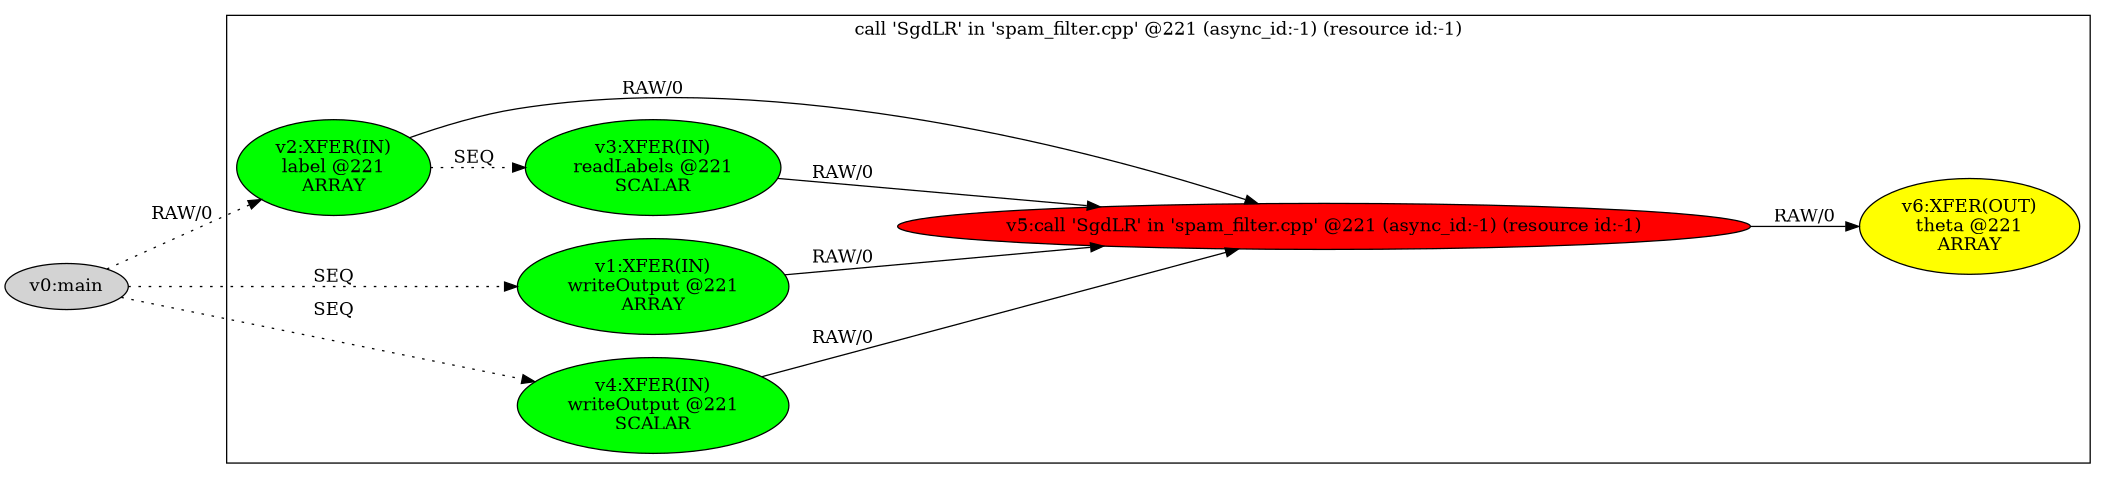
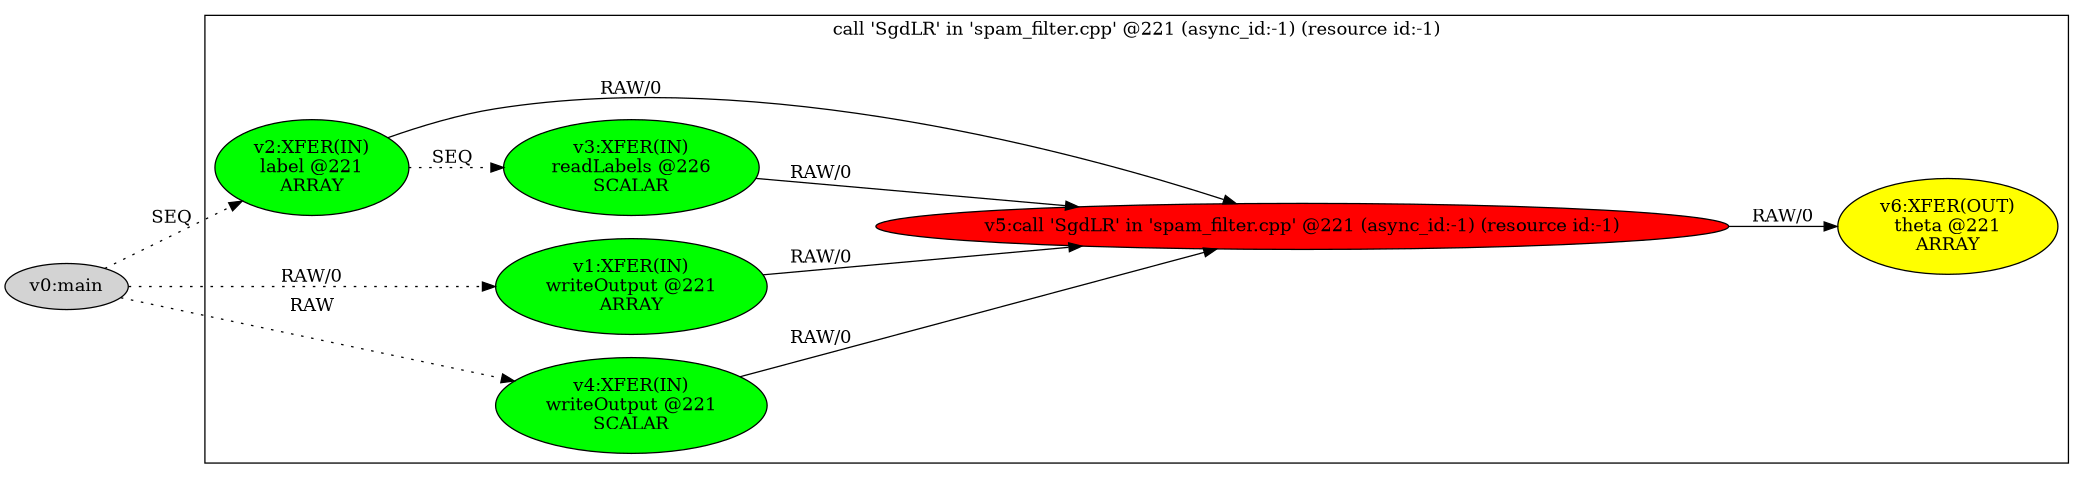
(653, 168) -> (631, 168)
(183, 214) -> (172, 218)
(334, 277) -> (312, 277)
(334, 310) -> (312, 306)
